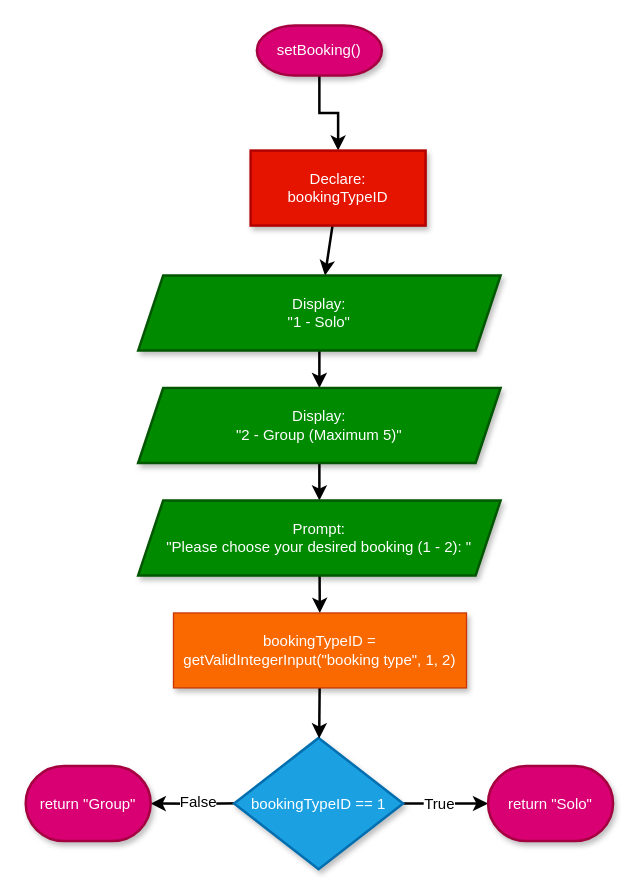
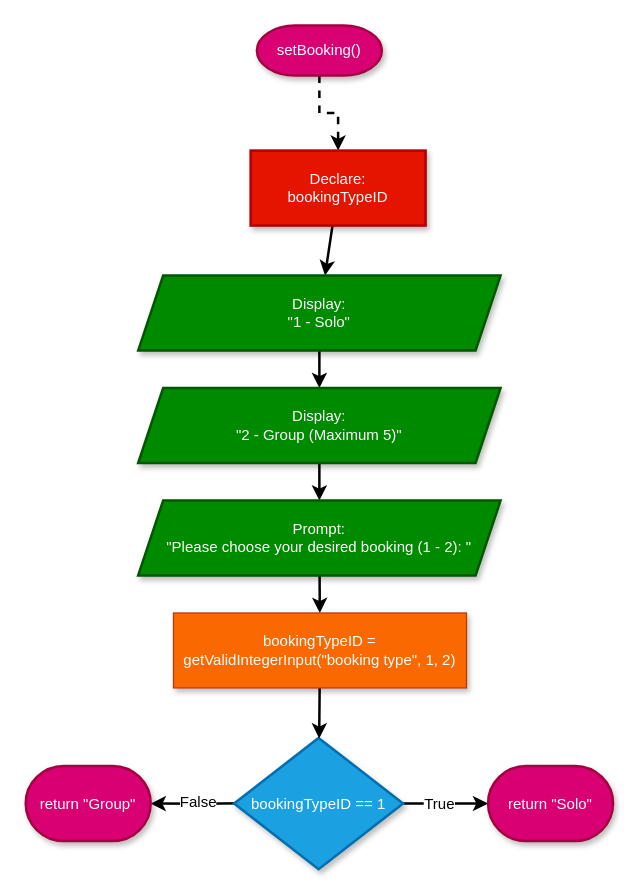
(323, 113) -> (323, 113)
